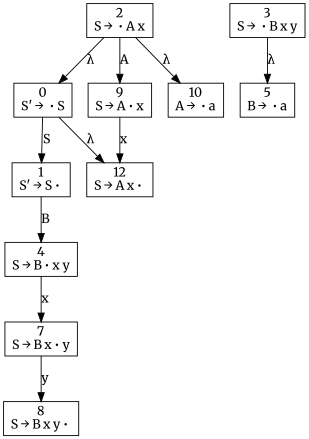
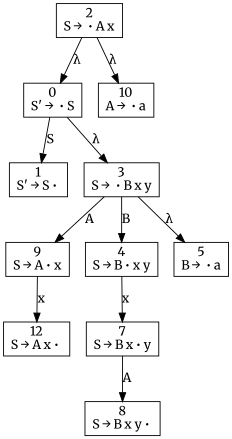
(120, 56) -> (83, 216)
(78, 137) -> (84, 137)
(41, 215) -> (122, 215)
(45, 379) -> (127, 379)
